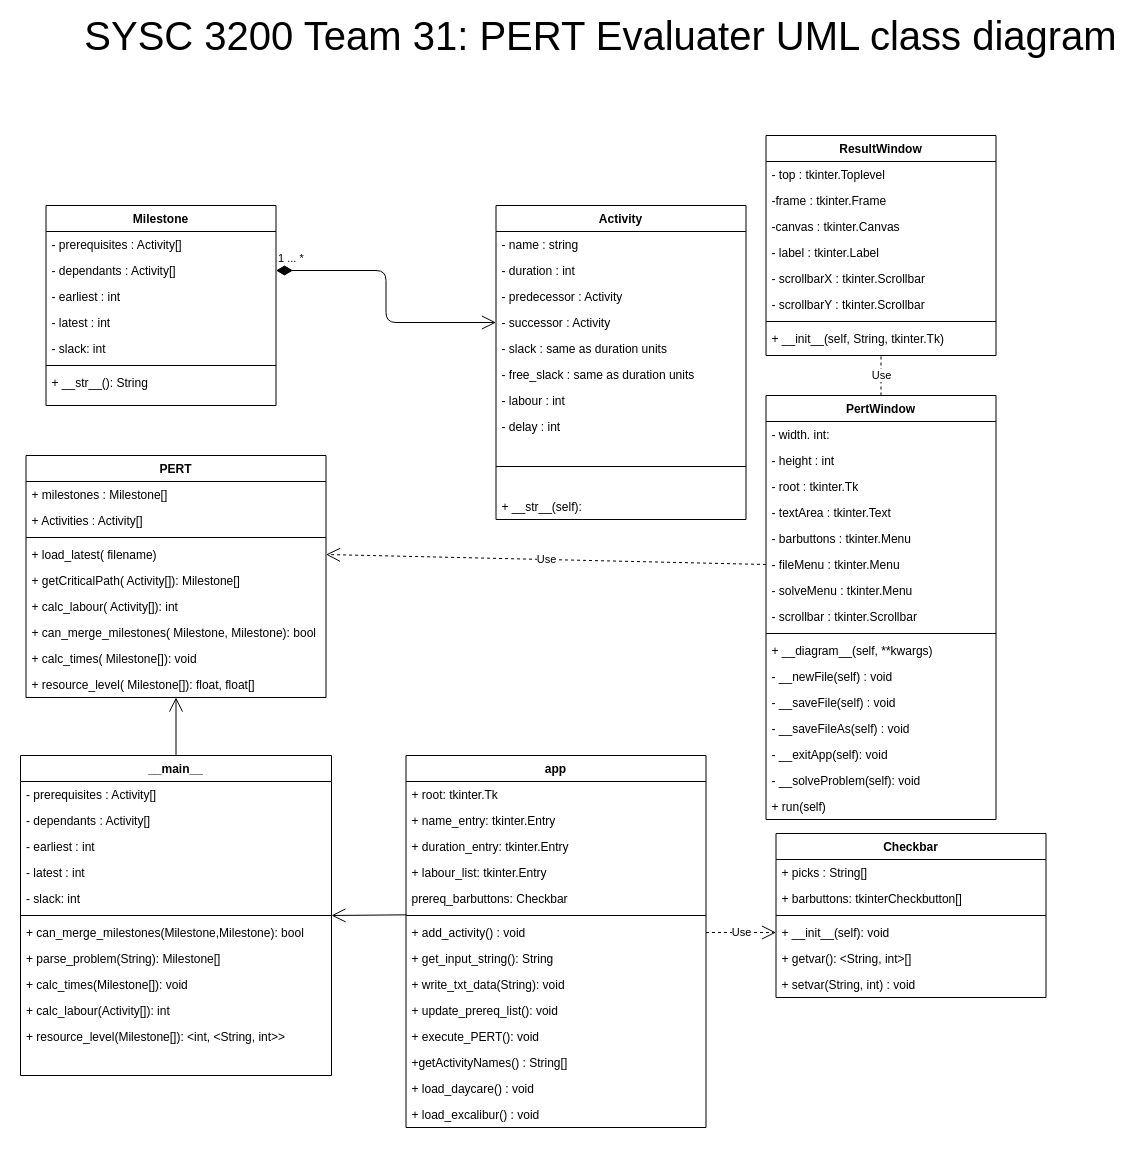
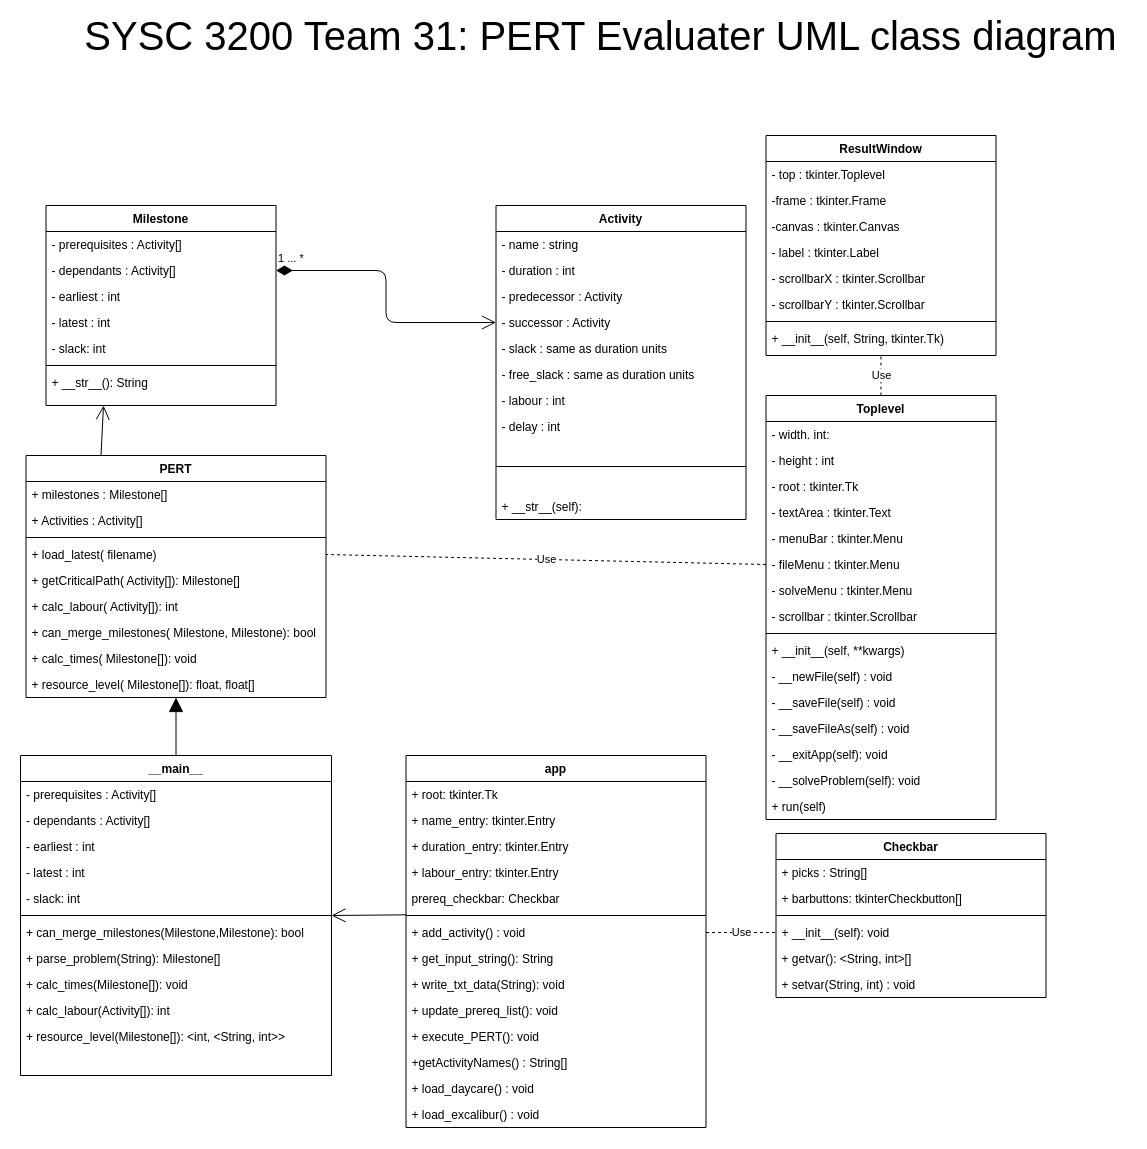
(881, 409) -> (881, 409)
none -> (102, 432)
(853, 539) -> (843, 539)
(332, 555) -> (332, 555)
(861, 651) -> (850, 651)
(176, 707) -> (176, 713)
(493, 873) -> (500, 873)
(499, 899) -> (492, 899)
(771, 933) -> (771, 933)
